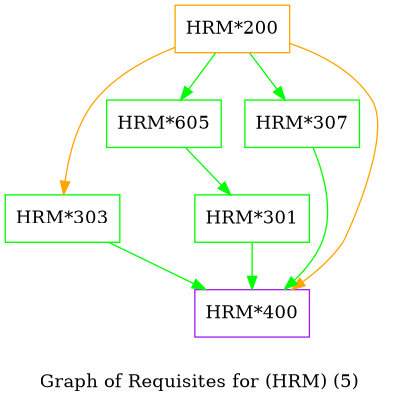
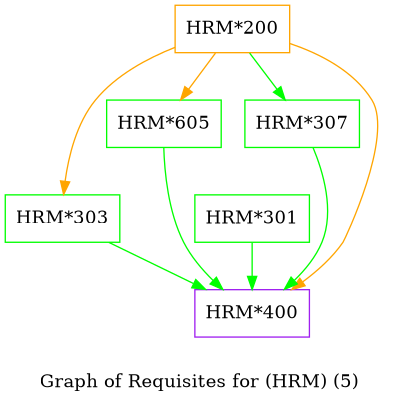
(202, 71) -> (202, 71)
(203, 166) -> (175, 219)
